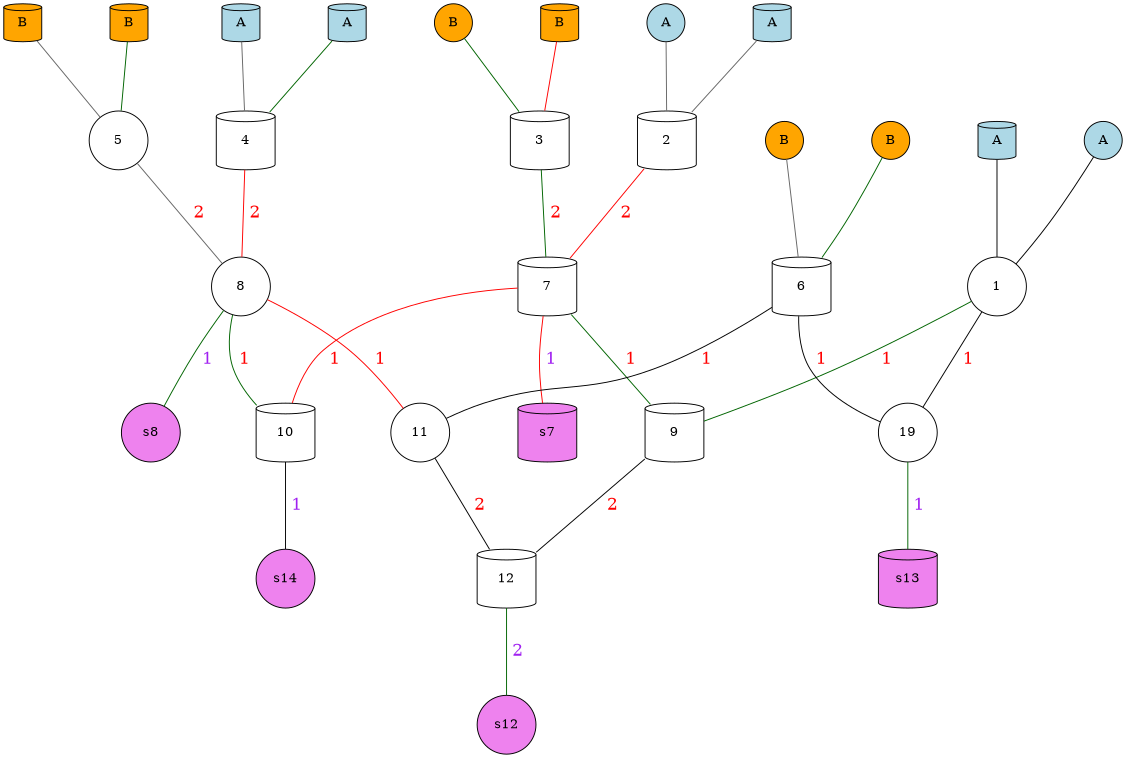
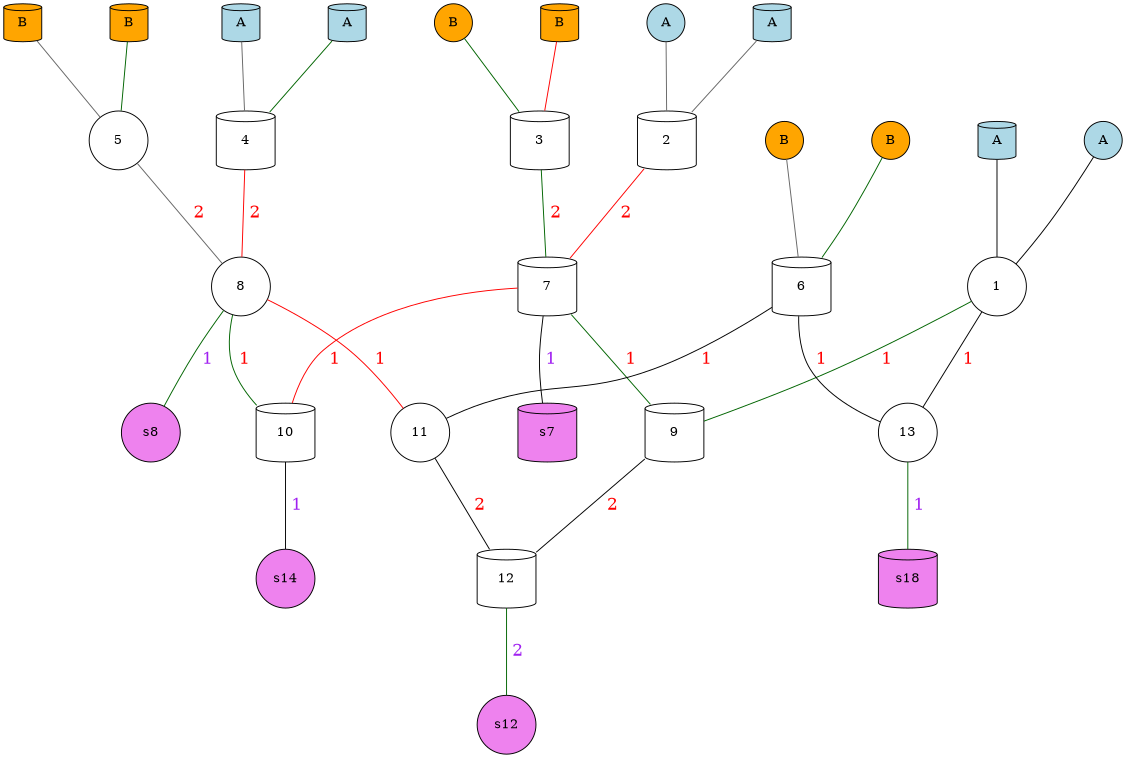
(539, 359) -> (539, 359)
(908, 433) -> (908, 433)
(908, 579) -> (908, 579)
